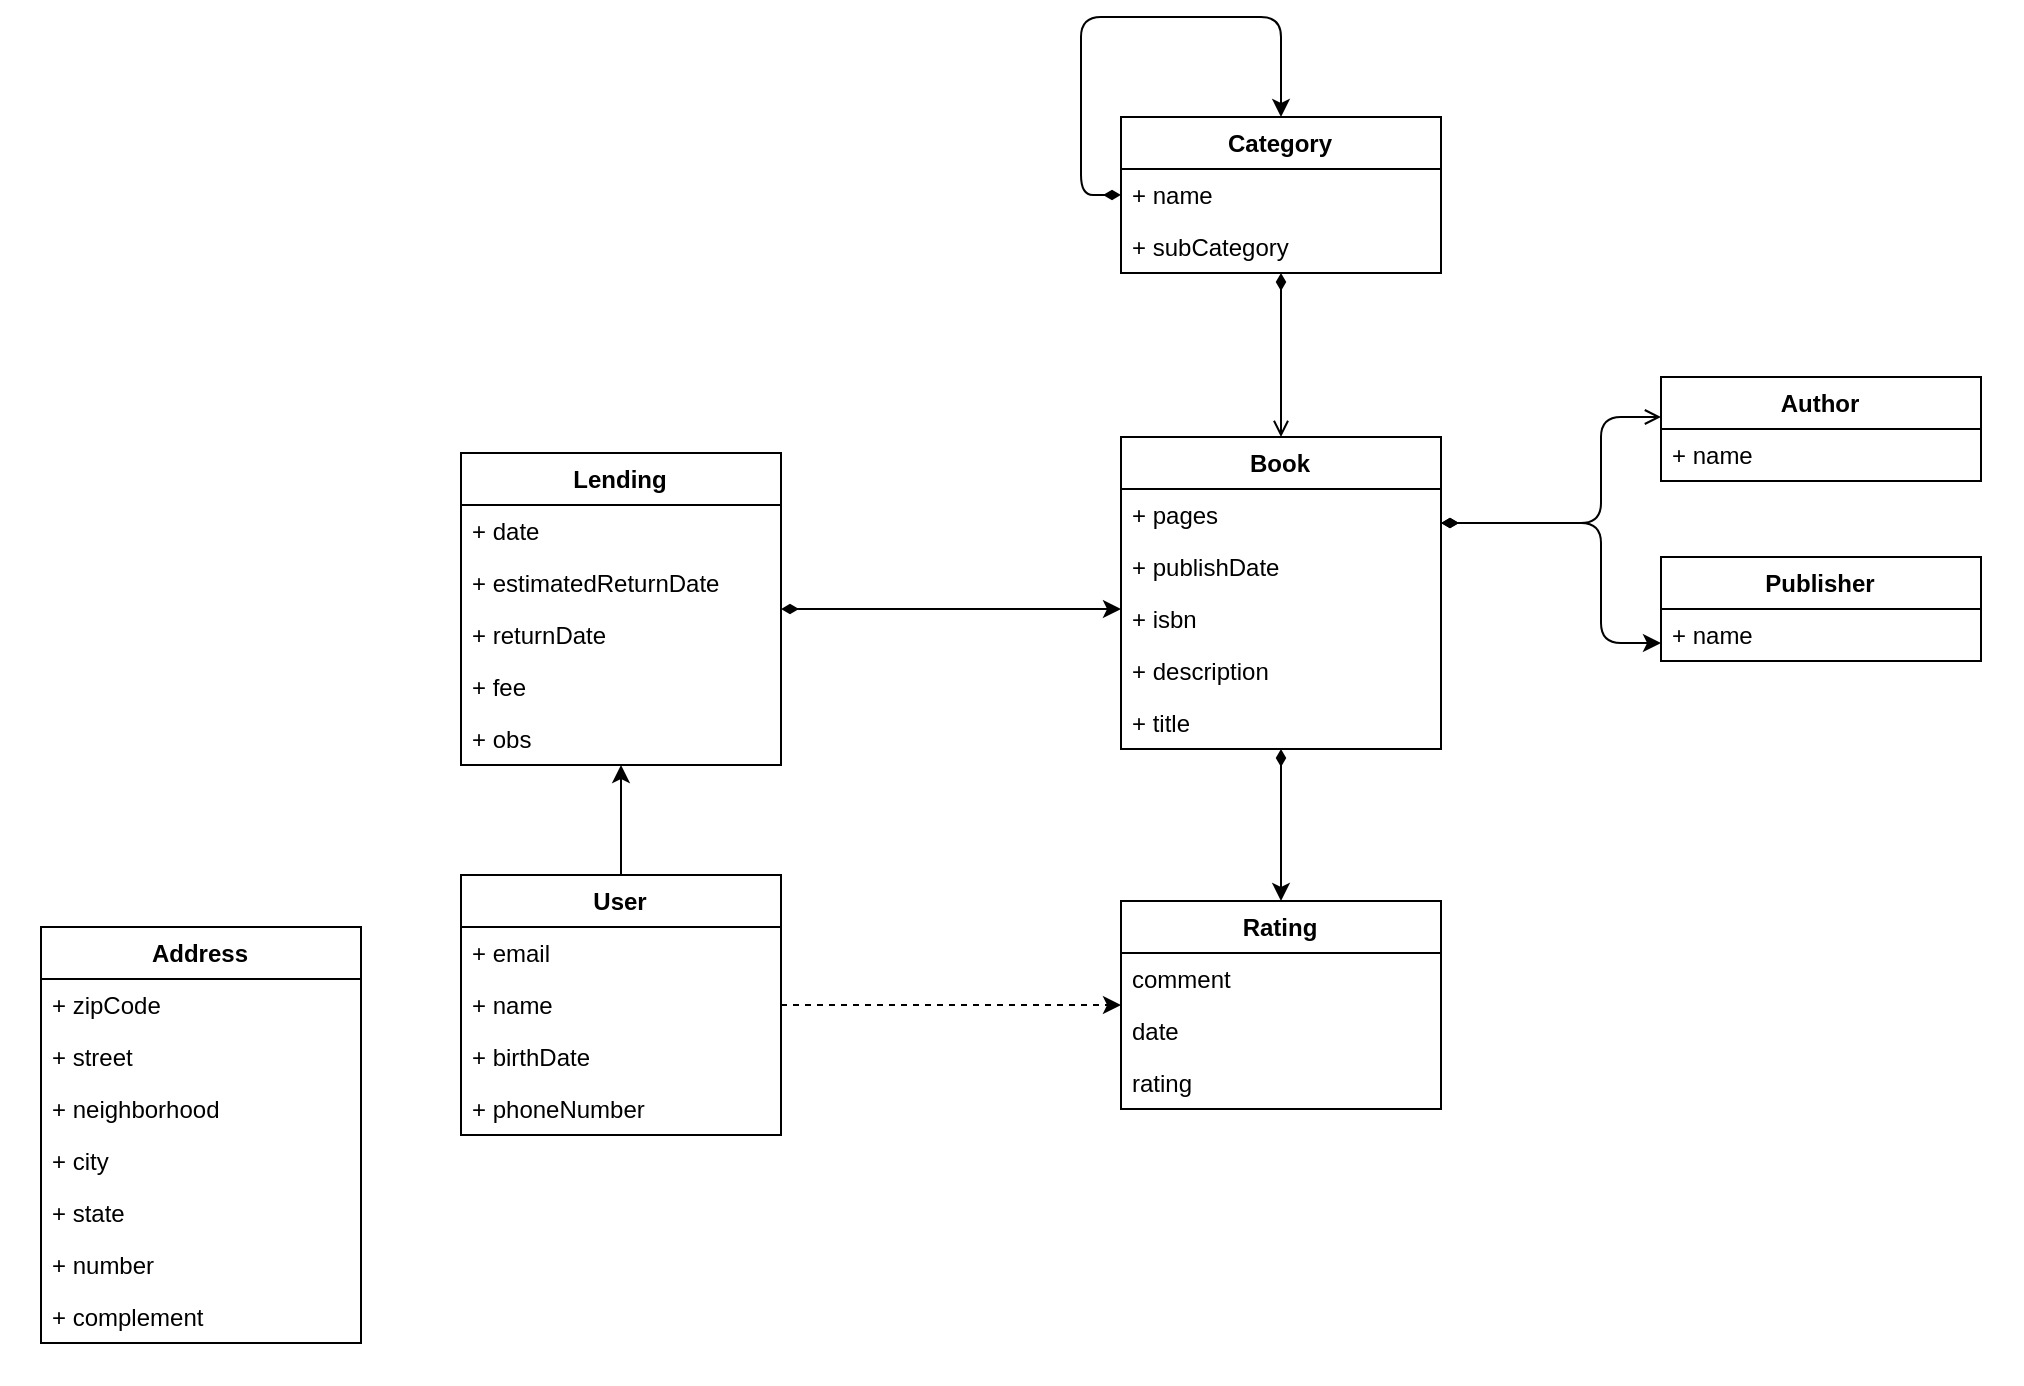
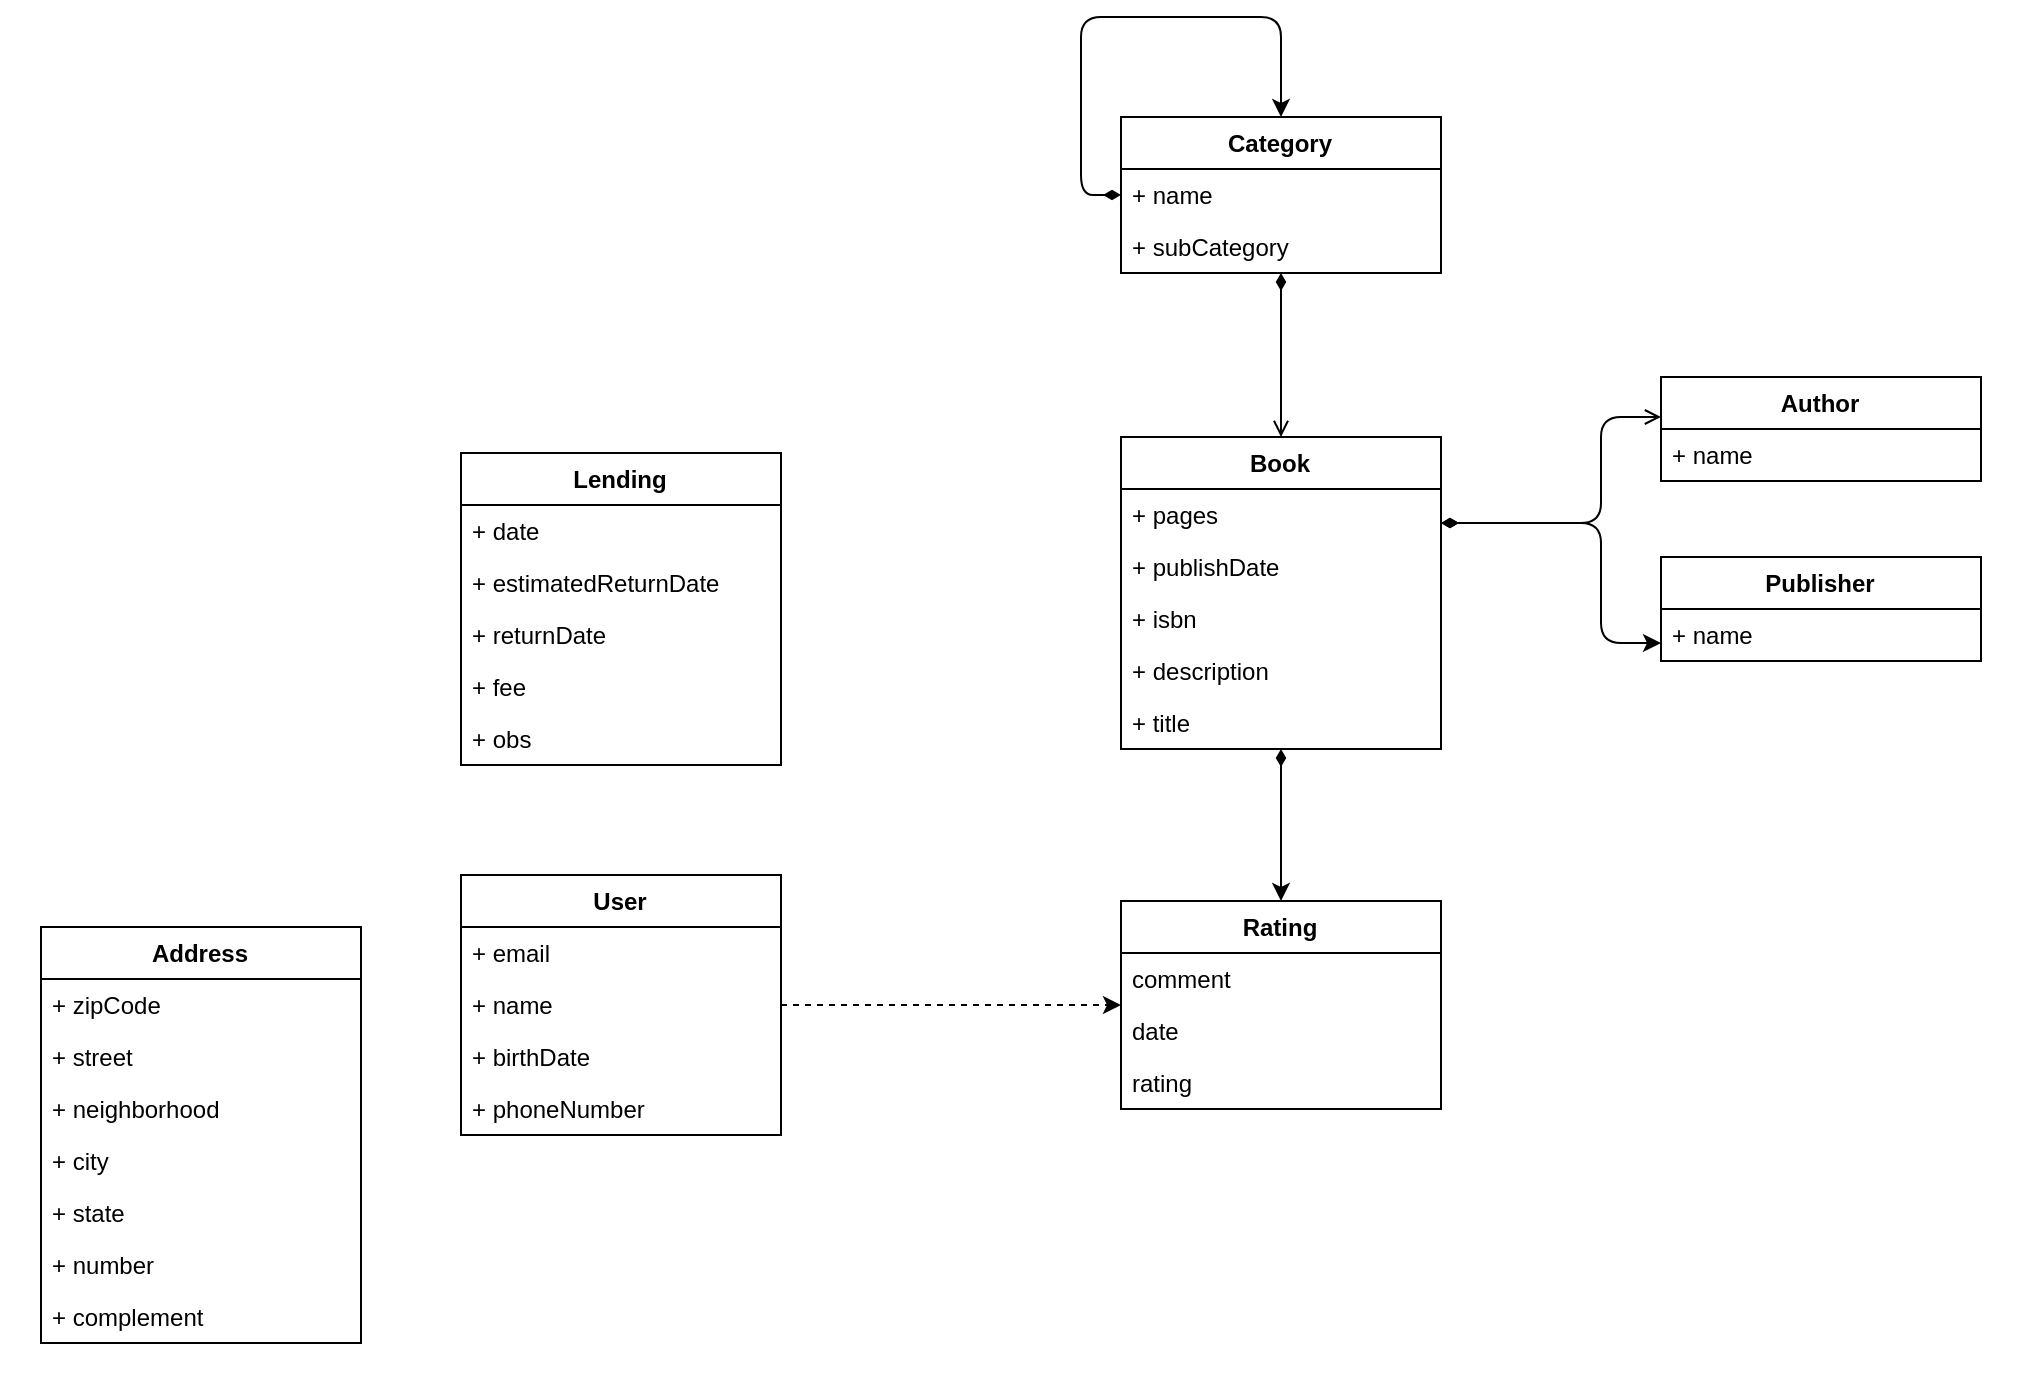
(952, 609) -> none
(621, 827) -> none
